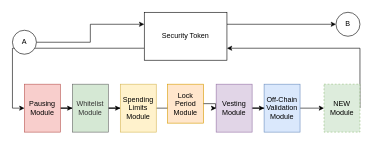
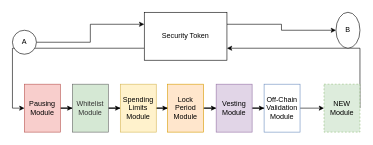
(348, 24) -> (348, 30)
(186, 104) -> (186, 108)
(282, 108) -> (282, 108)
